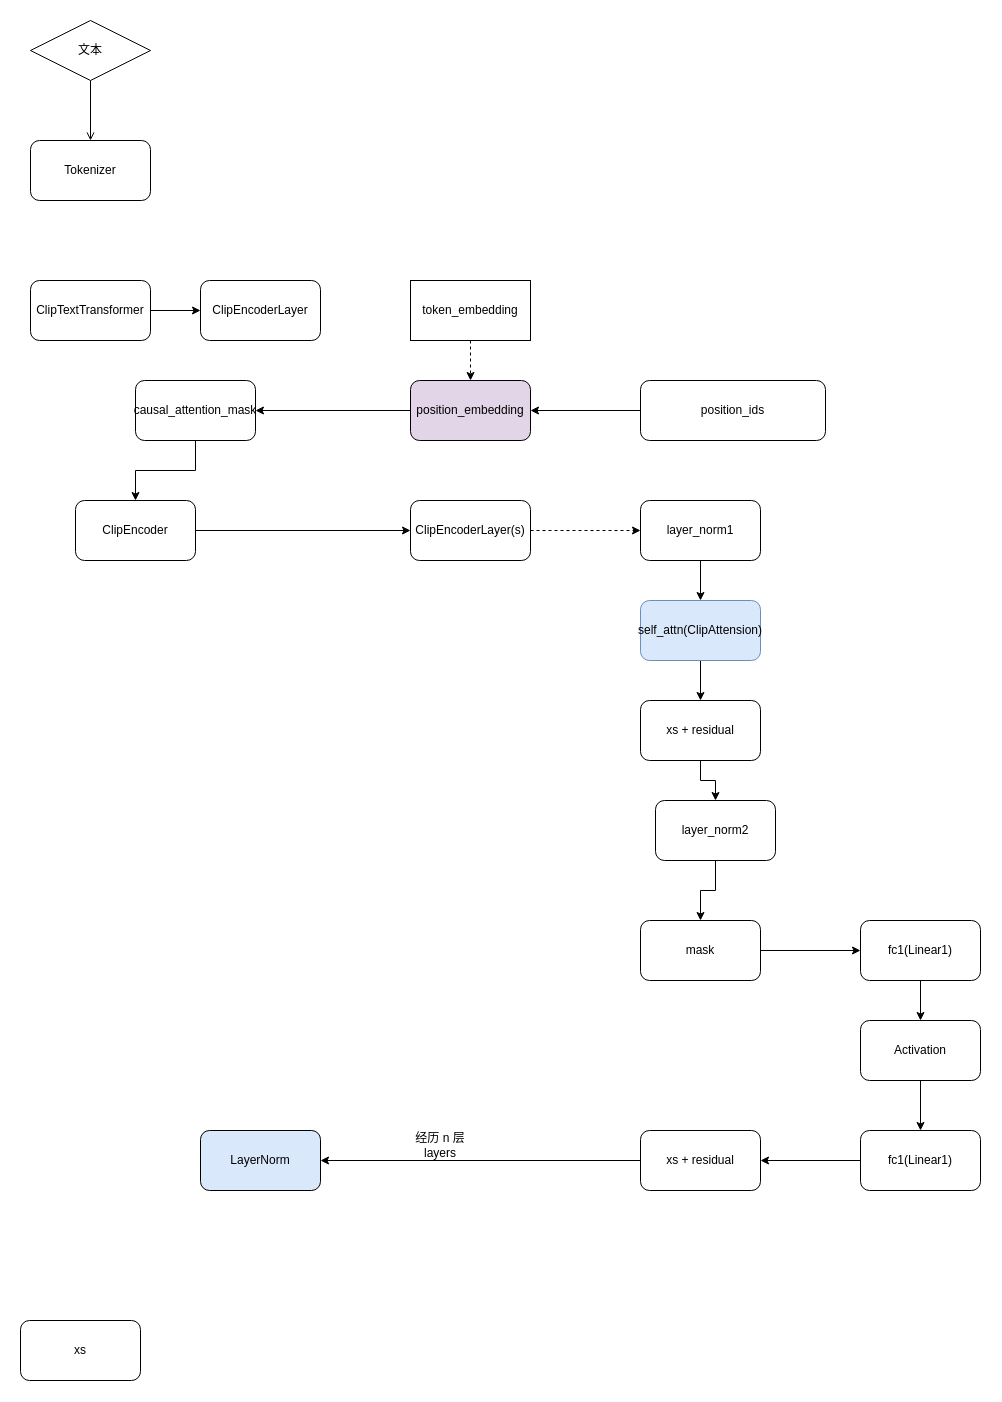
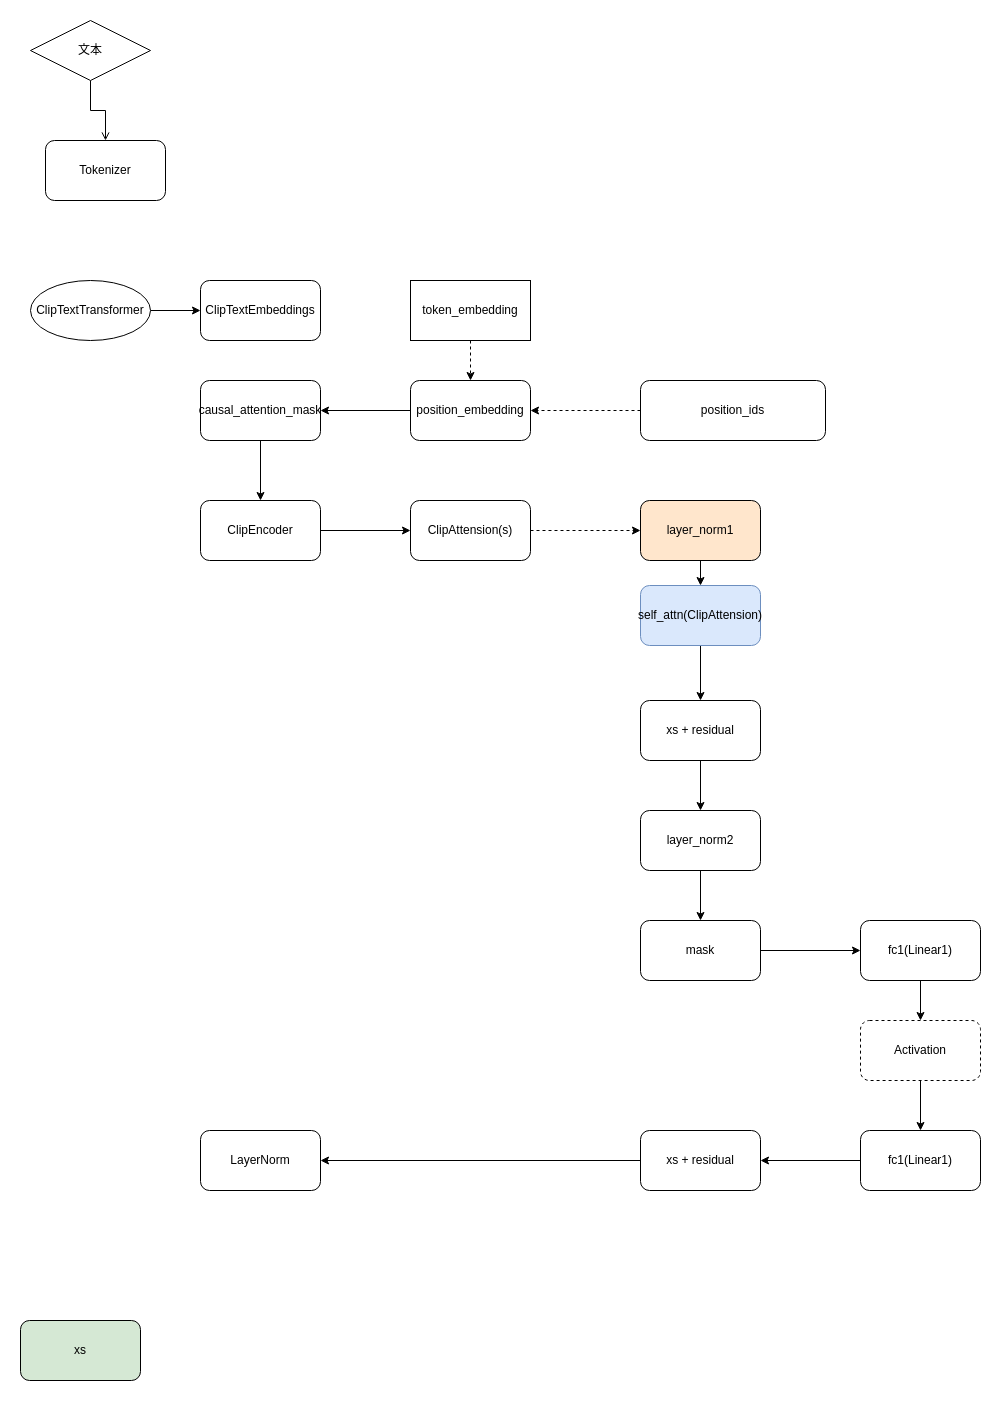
(91, 171) -> (106, 171)
(91, 311) -> (91, 311)
(261, 311) -> (261, 311)
(196, 411) -> (261, 411)
(471, 411) -> (471, 411)
(588, 411) -> (588, 411)
(136, 531) -> (261, 531)
(471, 531) -> (471, 531)
(701, 531) -> (701, 531)
(701, 631) -> (701, 616)
(716, 831) -> (701, 841)
(921, 1051) -> (921, 1051)
(441, 1146) -> none
(261, 1161) -> (261, 1161)
(81, 1351) -> (81, 1351)
